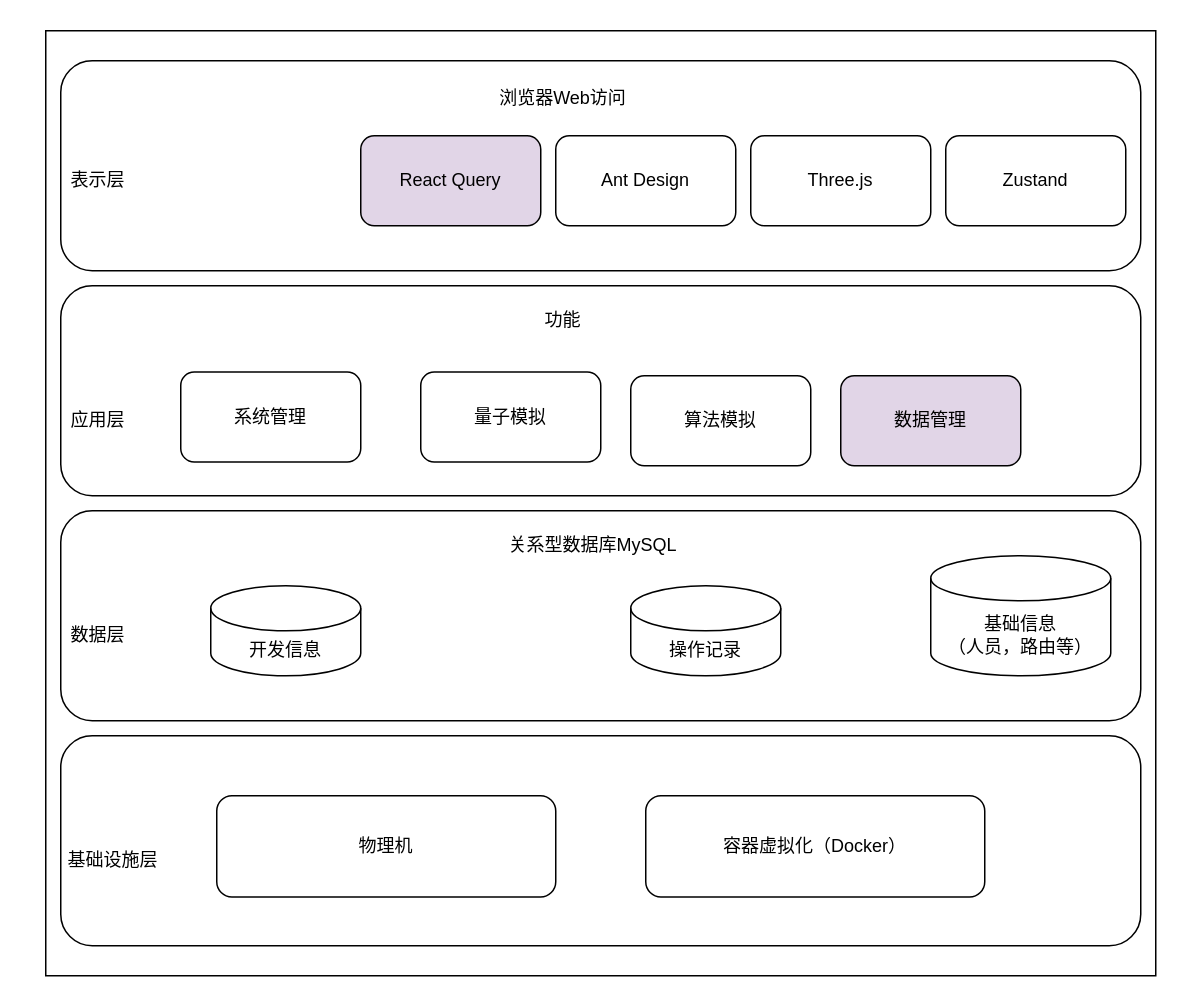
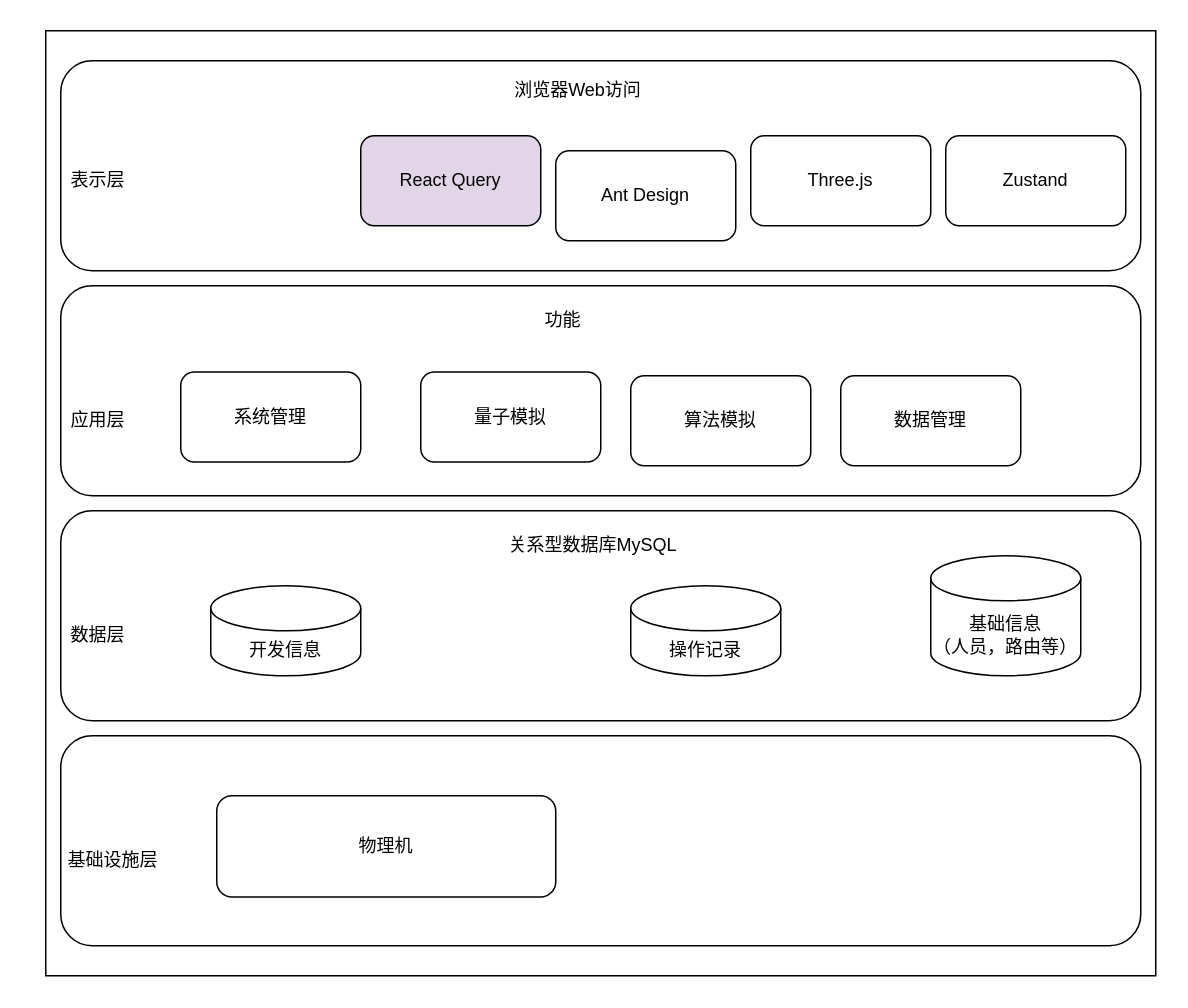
(563, 98) -> (578, 91)
(646, 181) -> (646, 196)
(931, 421) -> (931, 421)
(1021, 616) -> (1006, 616)
(815, 846) -> none
